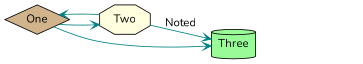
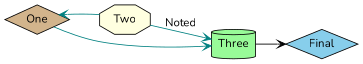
(75, 25) -> none
none -> (322, 44)
